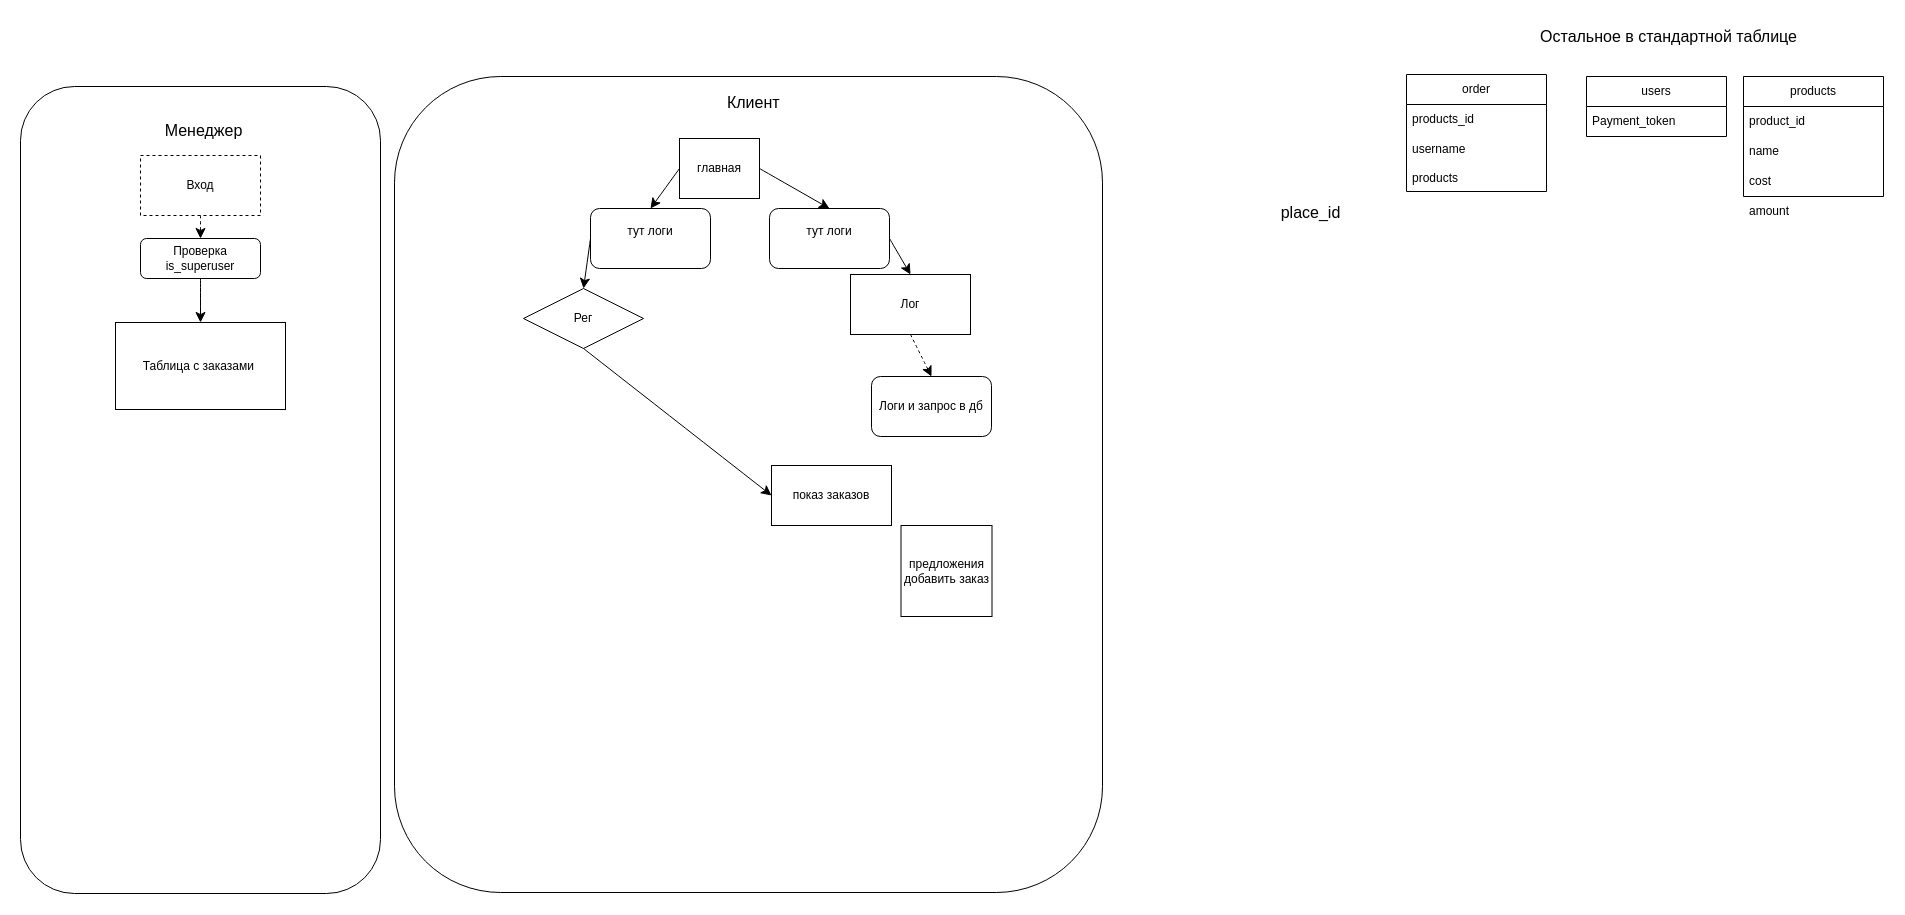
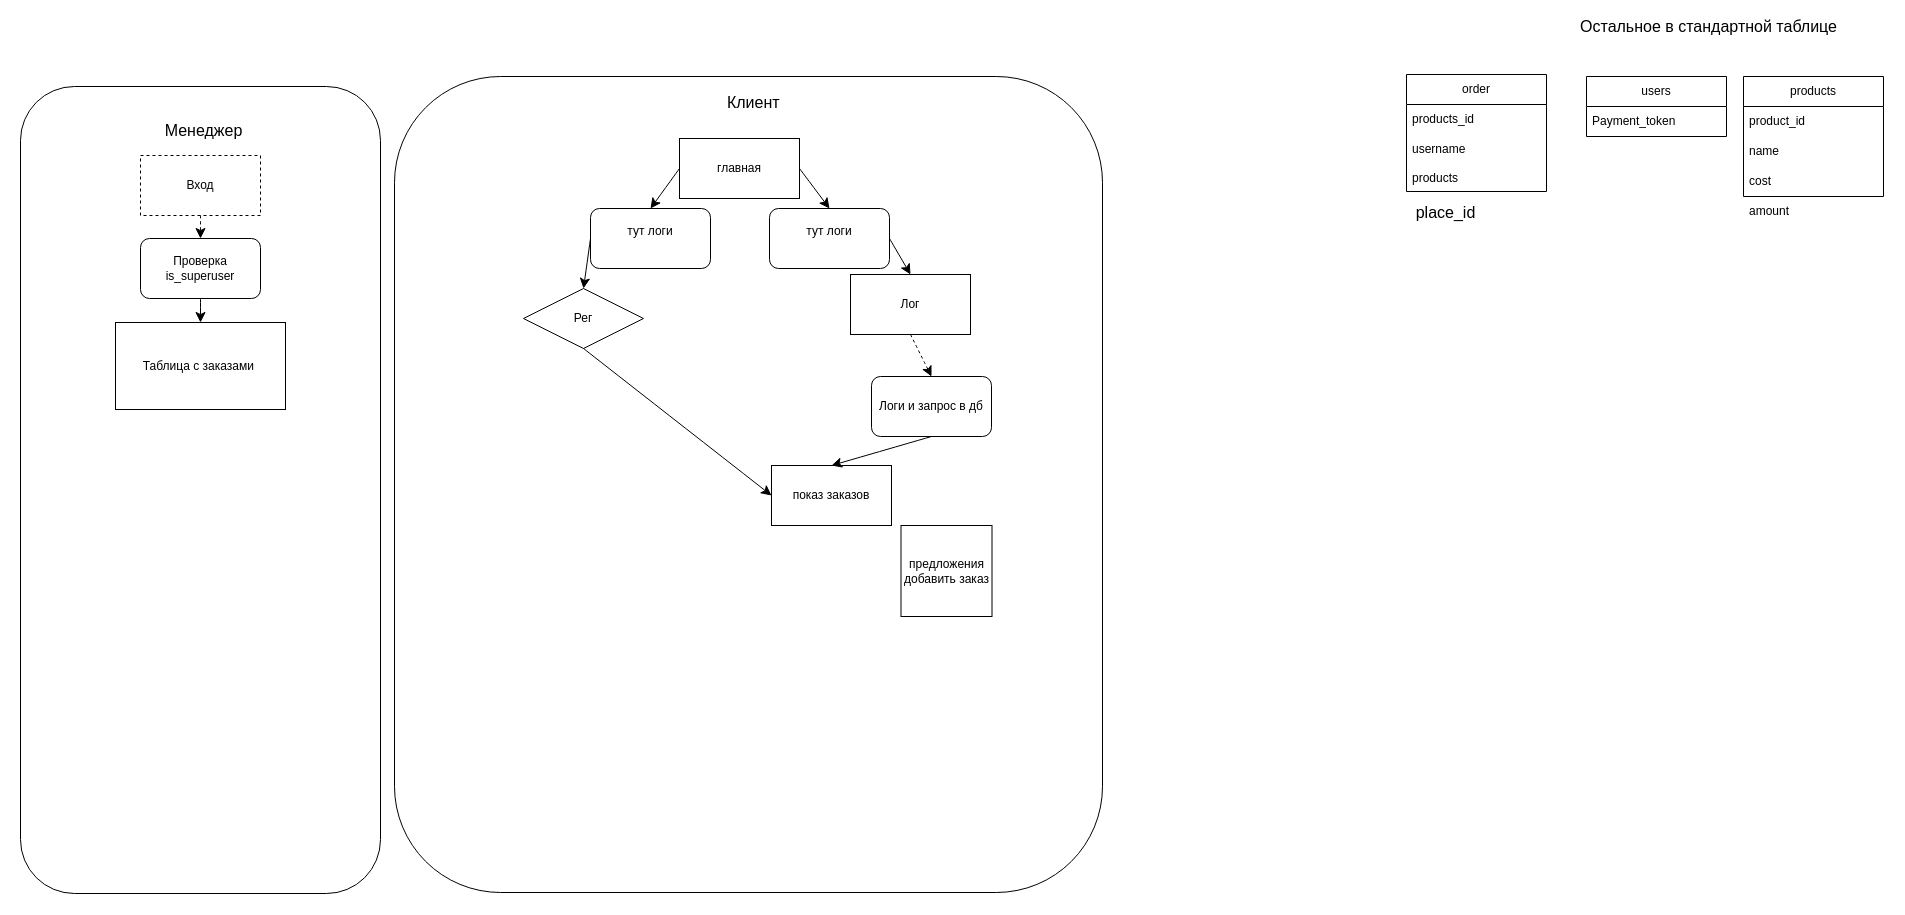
(1669, 36) -> (1709, 26)
(720, 169) -> (740, 169)
(1311, 212) -> (1446, 212)
(201, 259) -> (201, 269)
none -> (883, 450)
